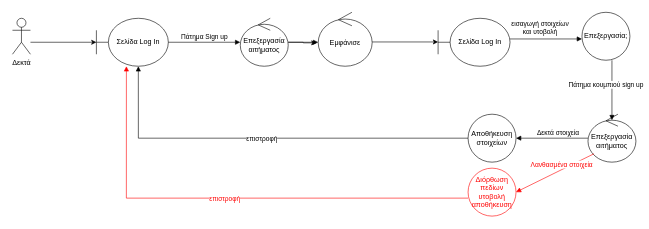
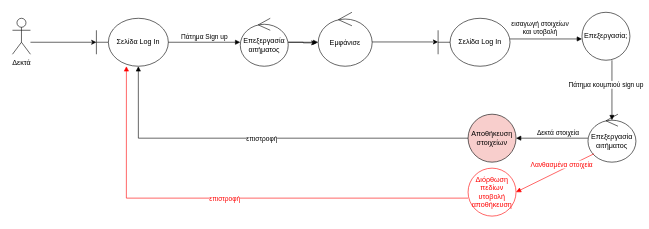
(492, 138) -> (492, 138)
